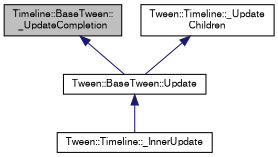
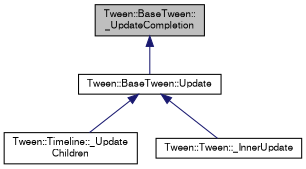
(63, 20) -> (150, 20)
(164, 58) -> (110, 117)
(135, 143) -> (229, 148)
